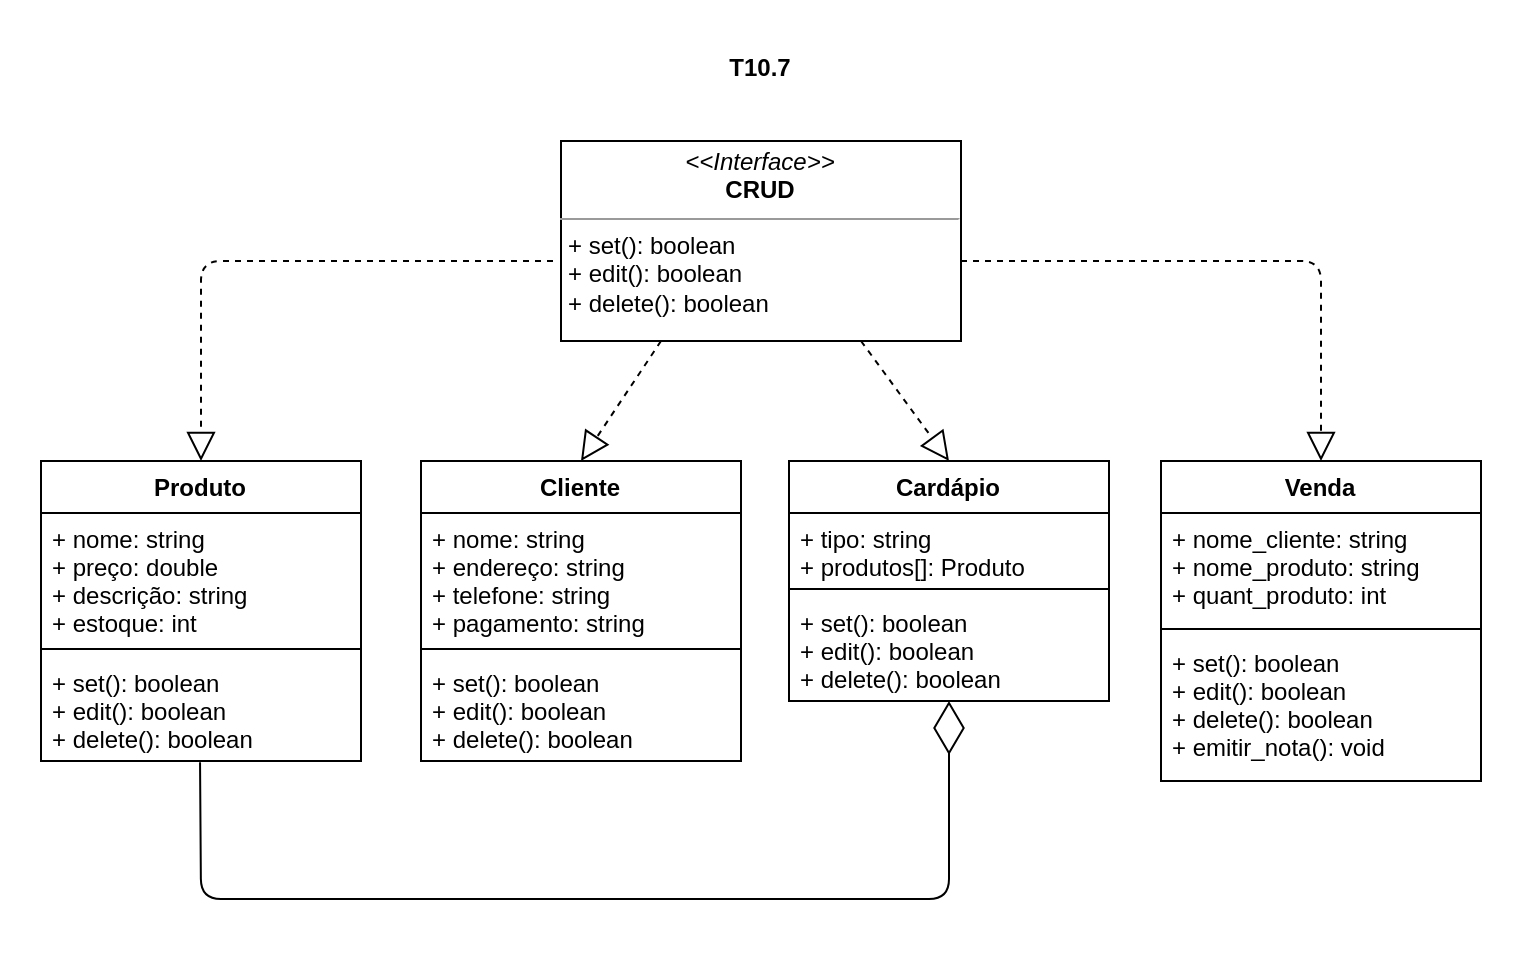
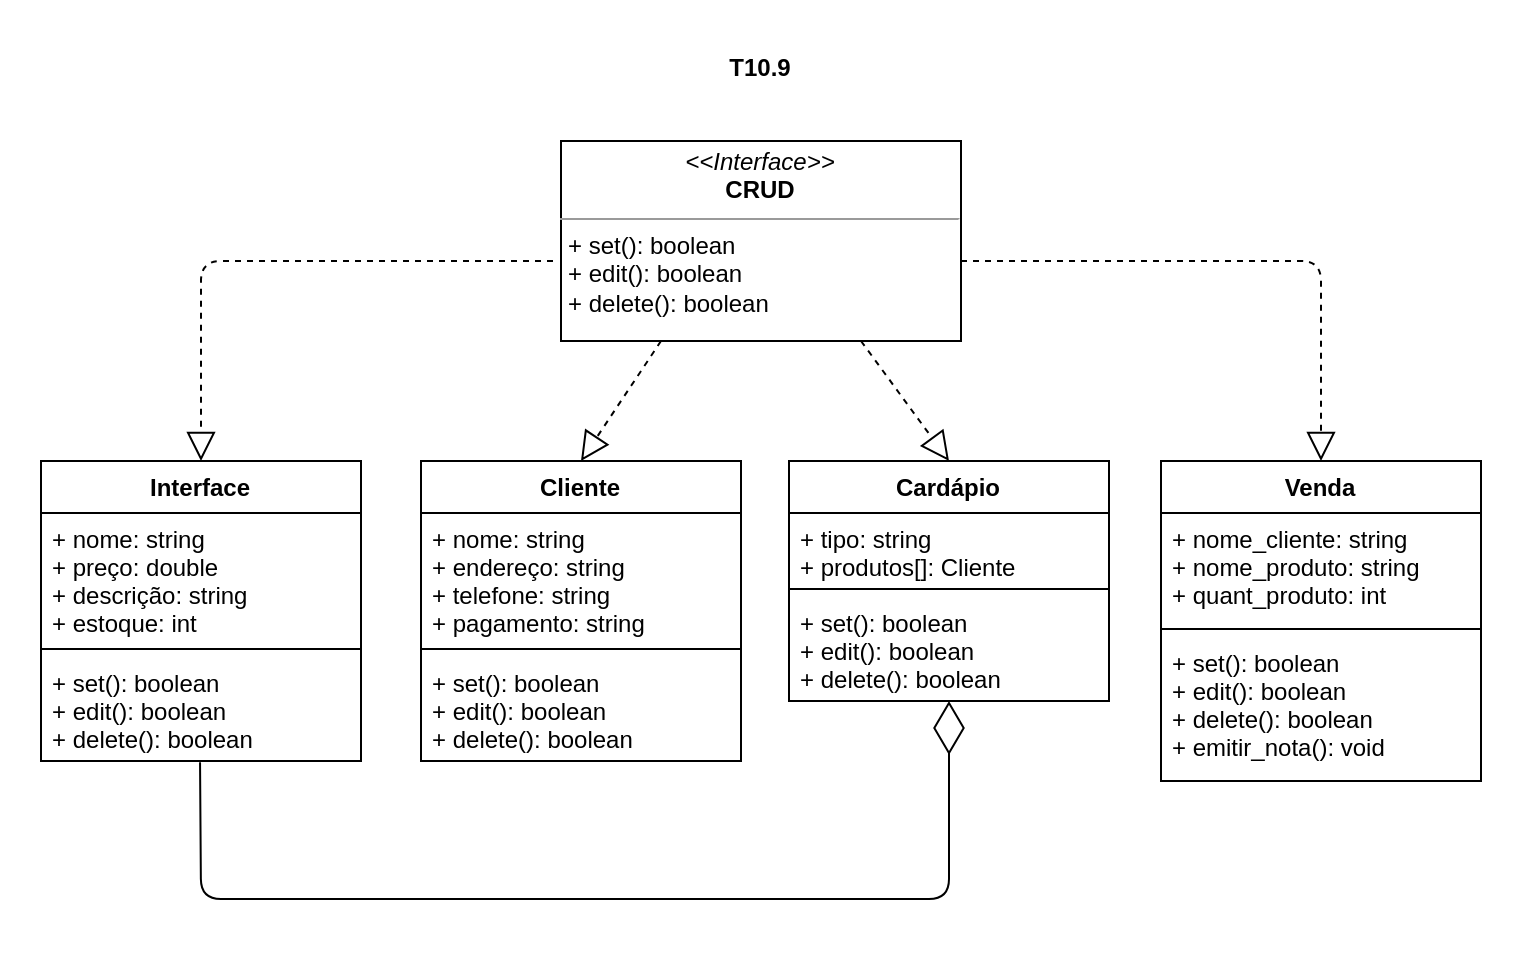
(760, 68) -> (760, 68)
(200, 488) -> (200, 488)
(878, 540) -> (878, 540)
